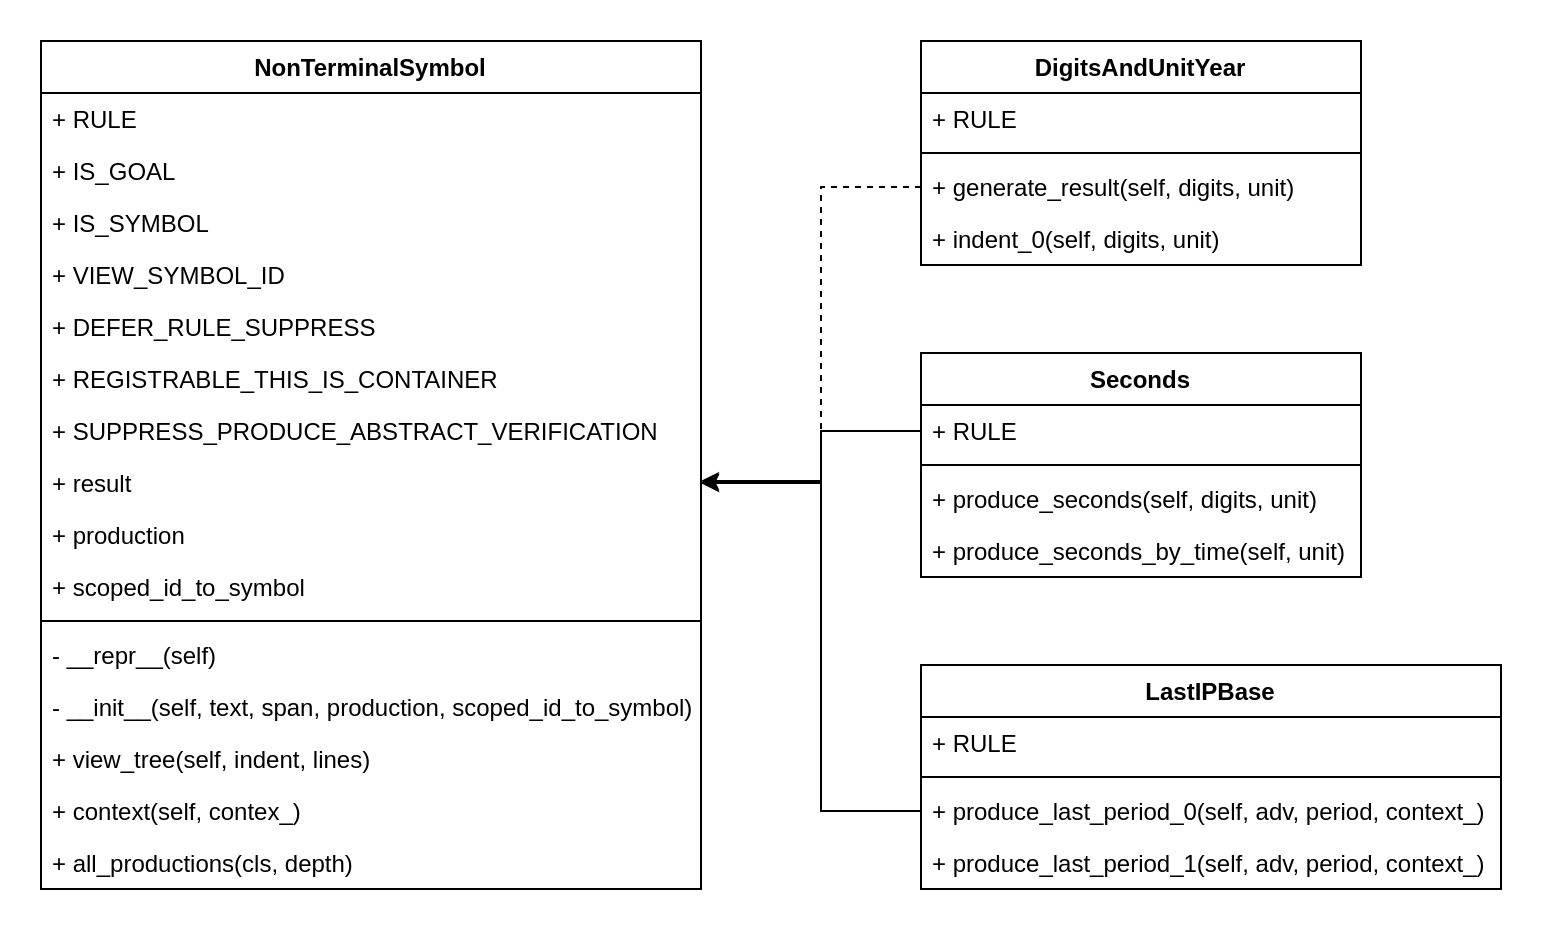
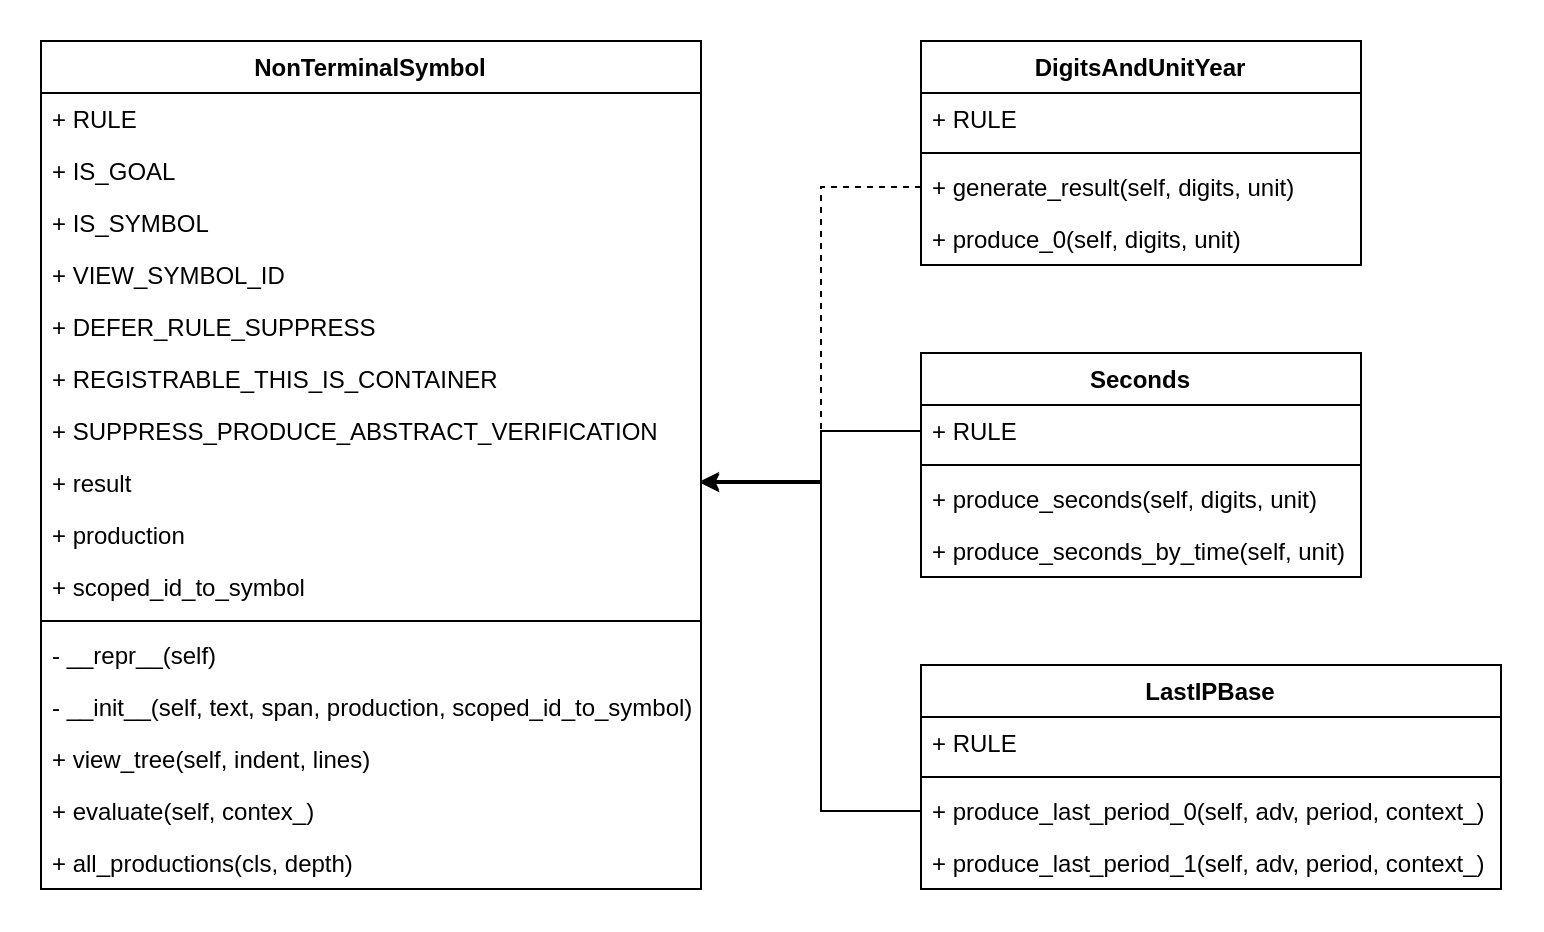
(1102, 240) -> (1112, 240)
(201, 812) -> (204, 812)
